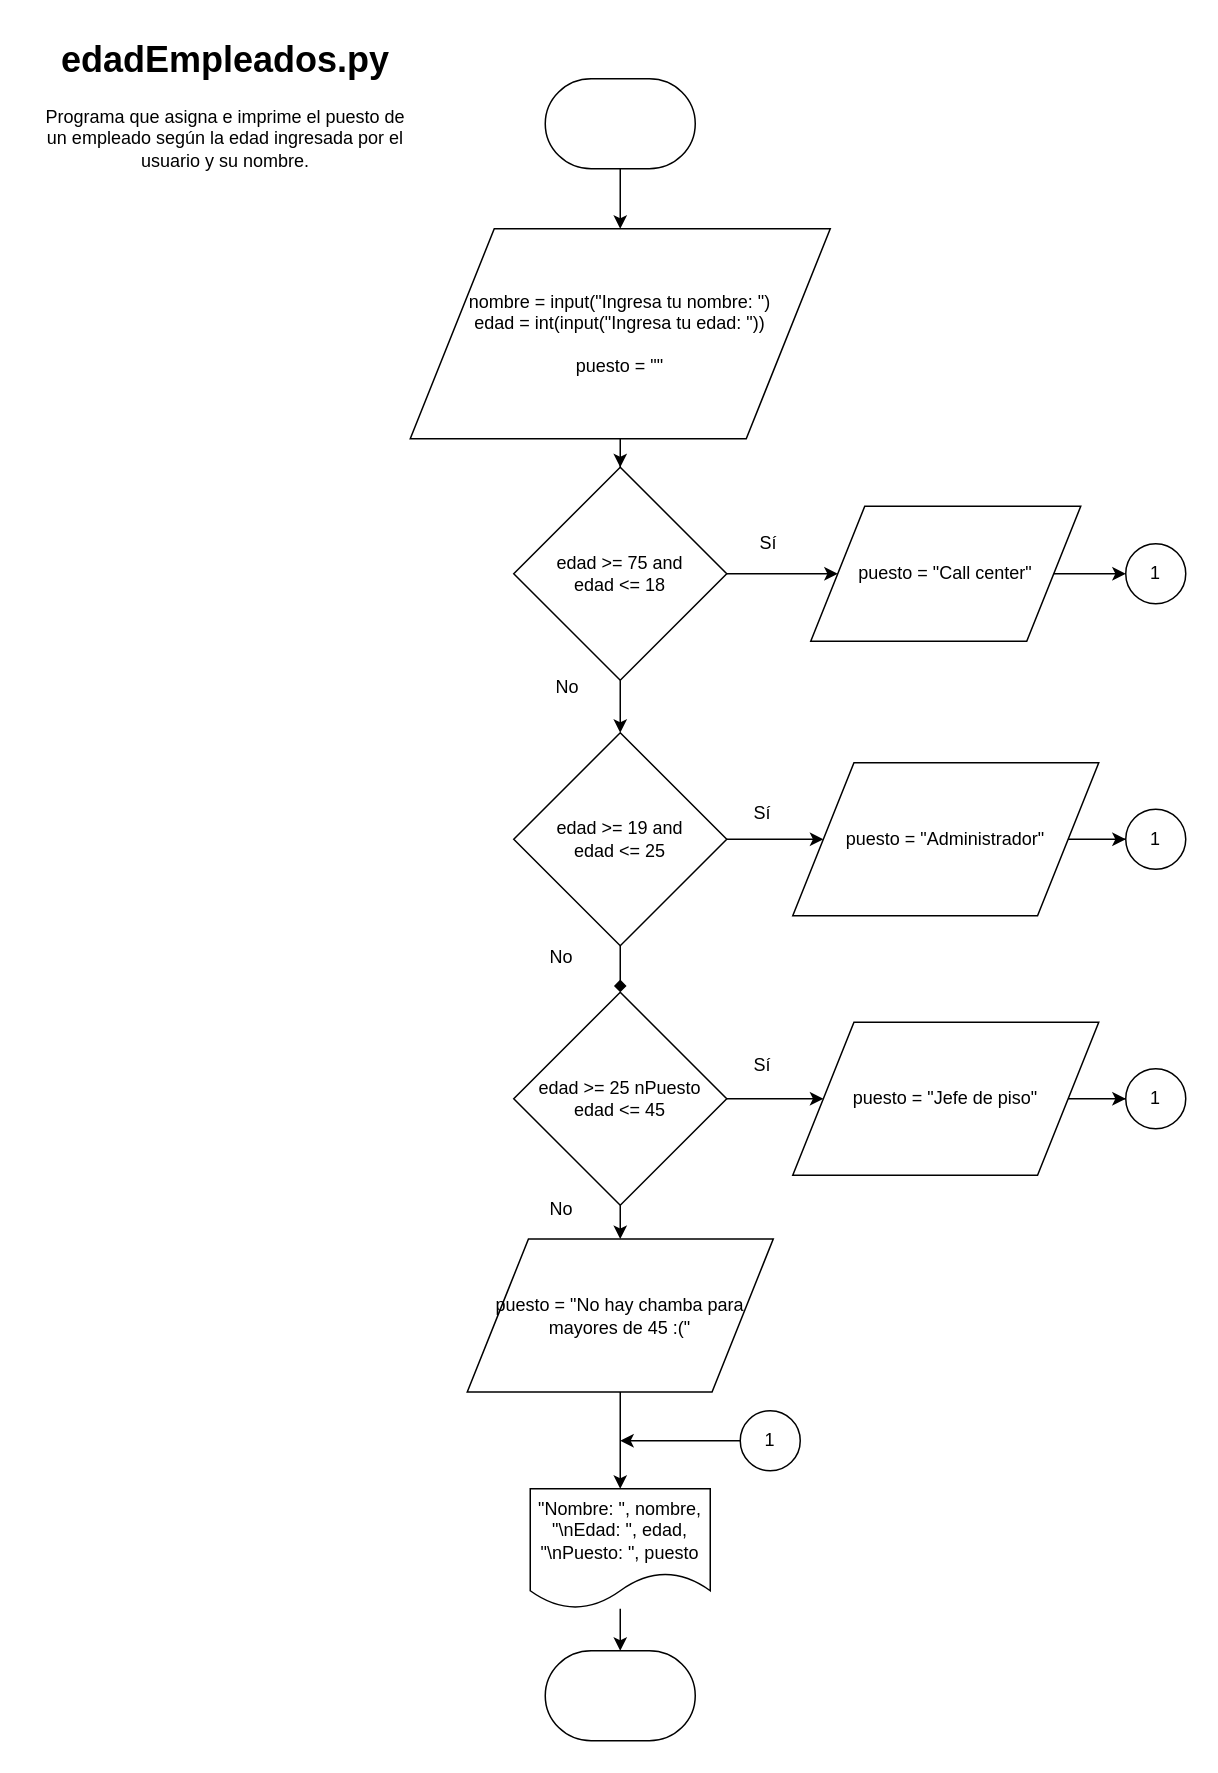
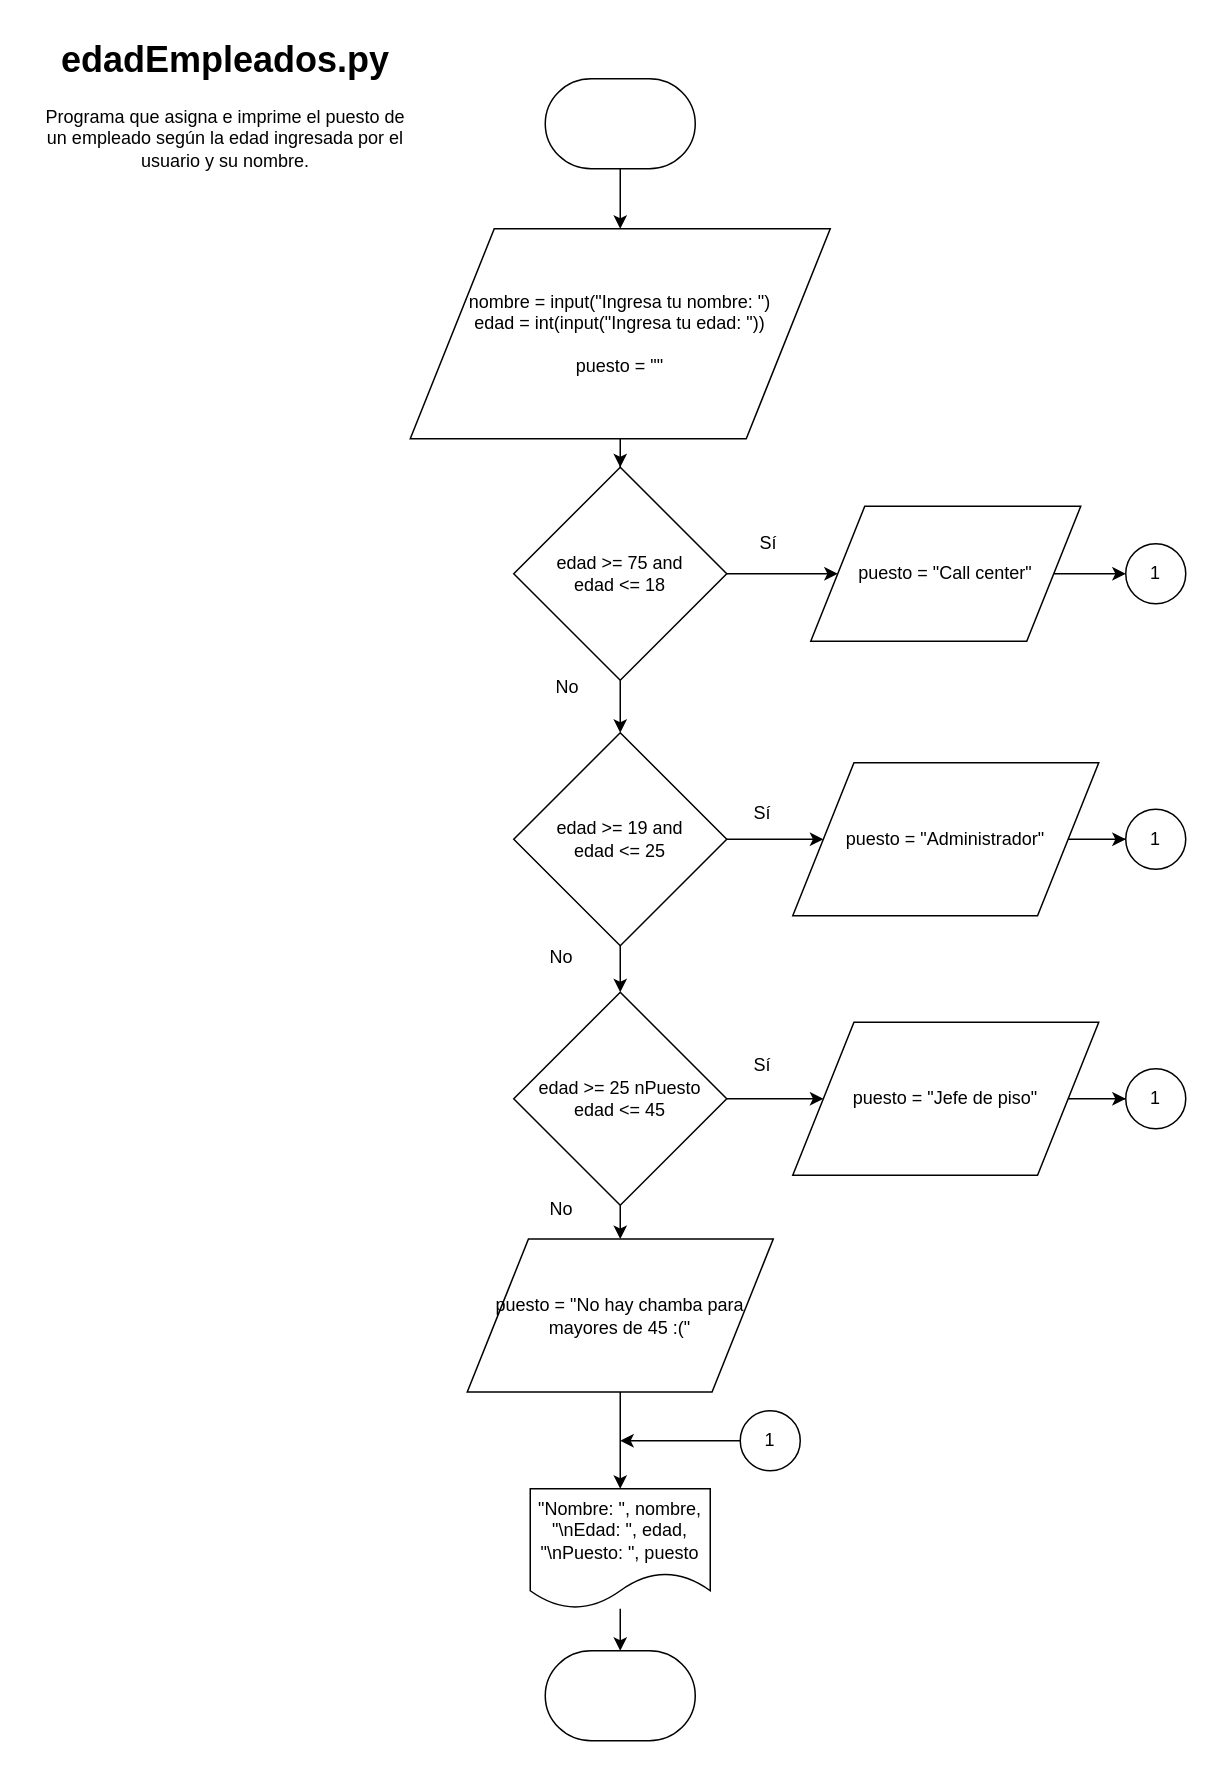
(620, 980) -> (620, 981)
